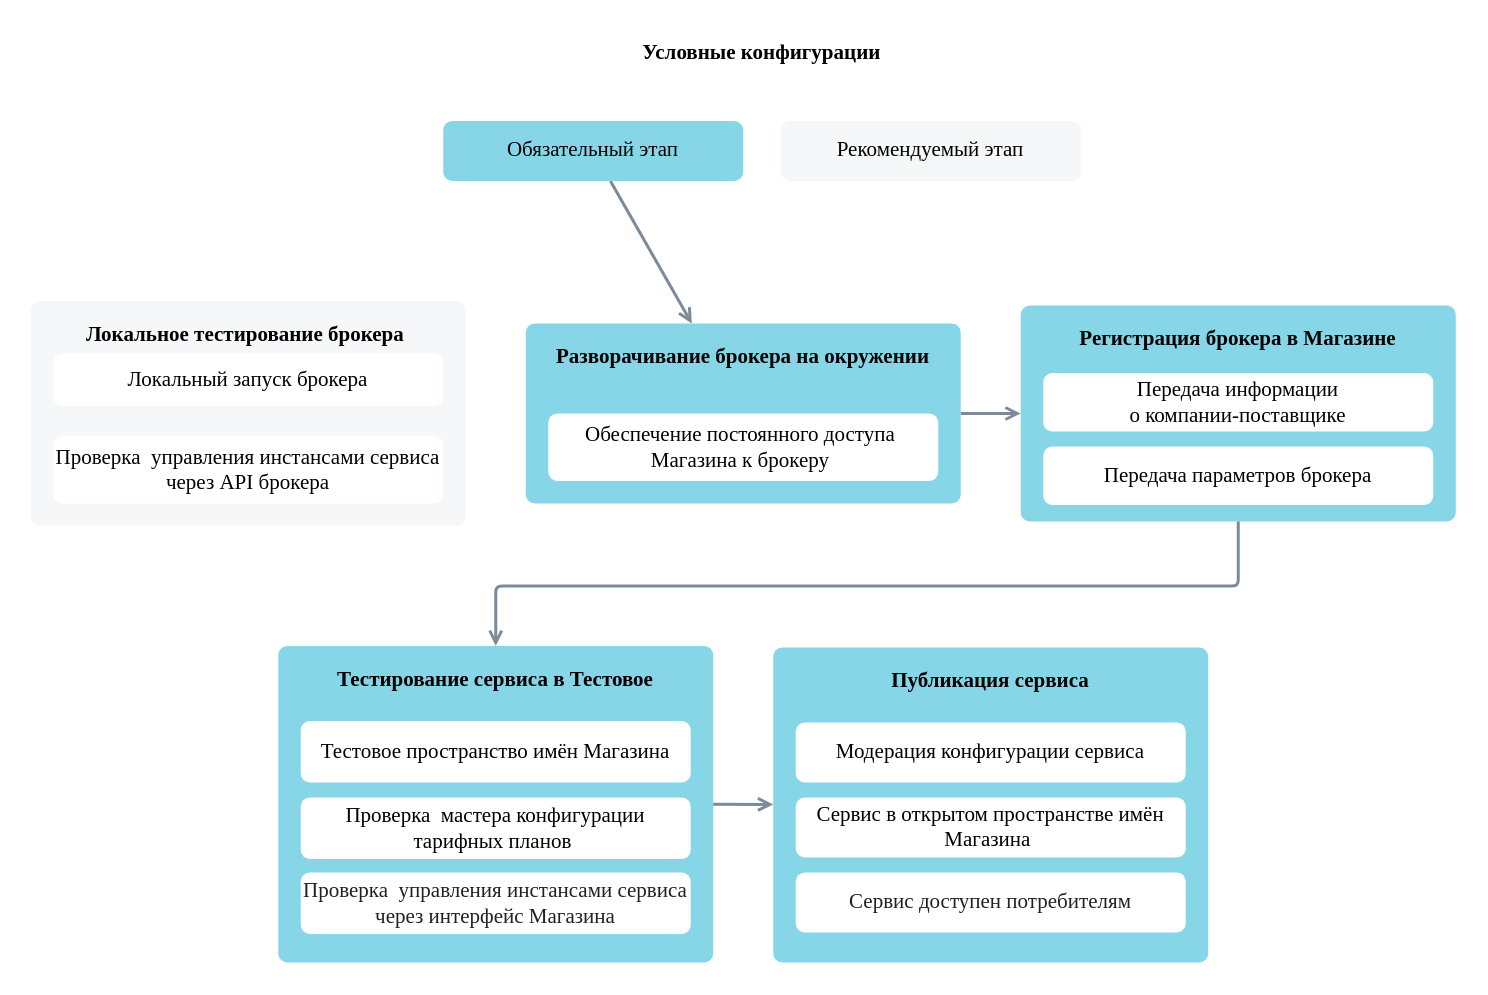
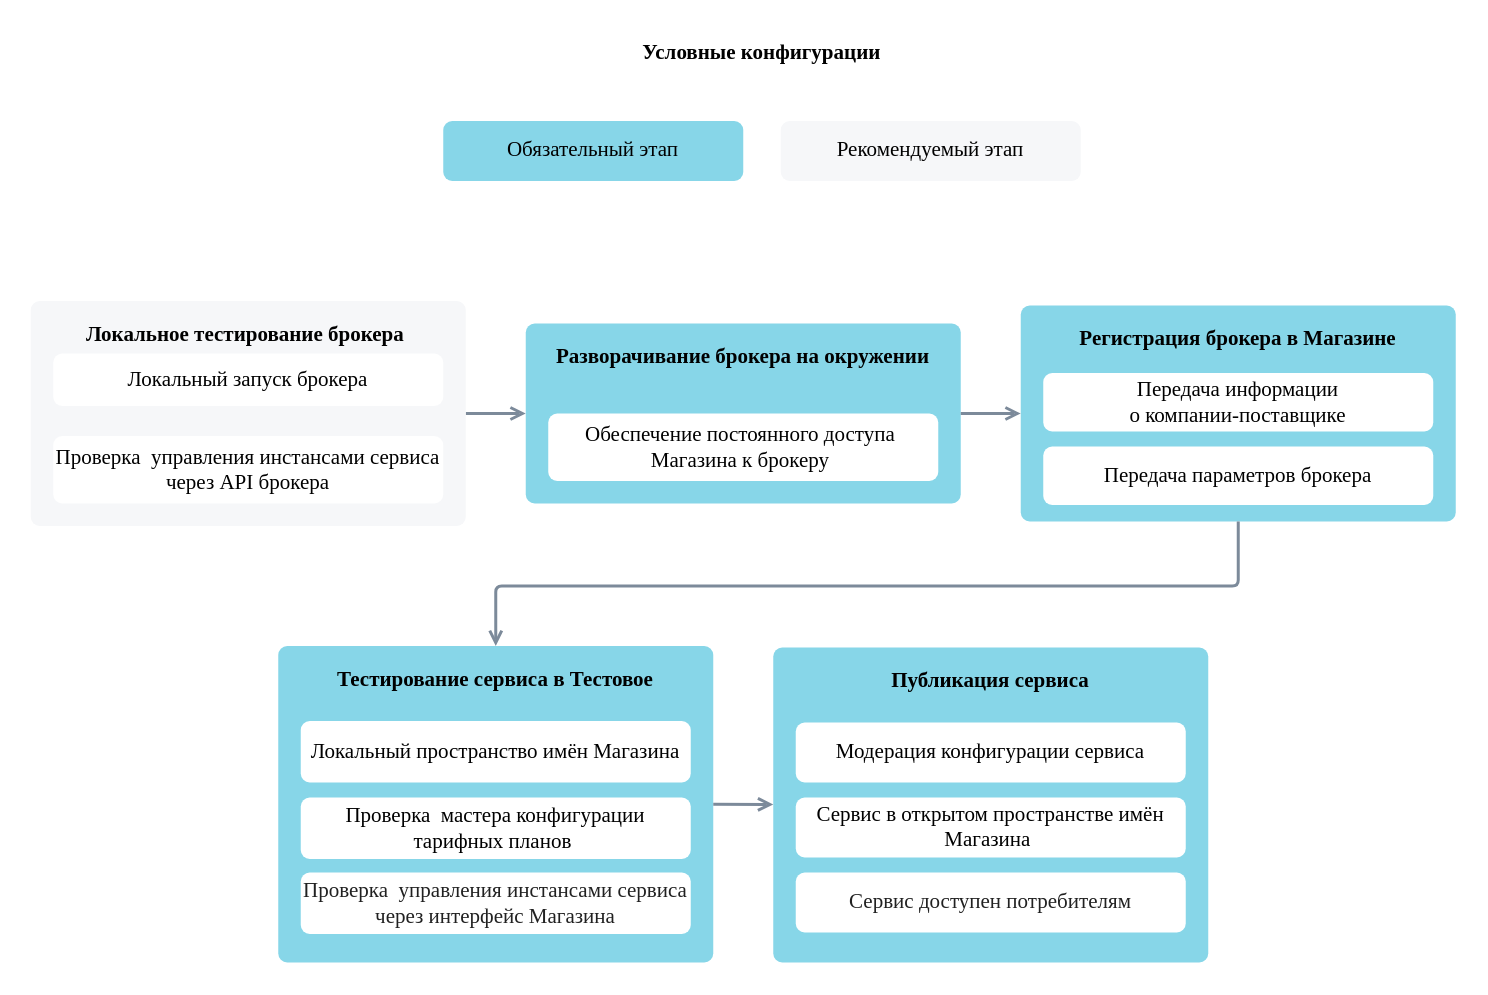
(650, 250) -> (493, 413)
(496, 752) -> (496, 752)
